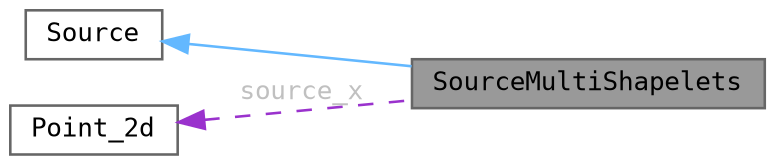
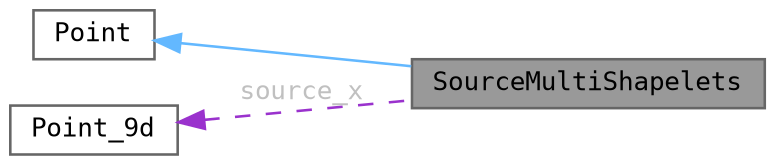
(94, 35) -> (94, 35)
(94, 130) -> (94, 130)
